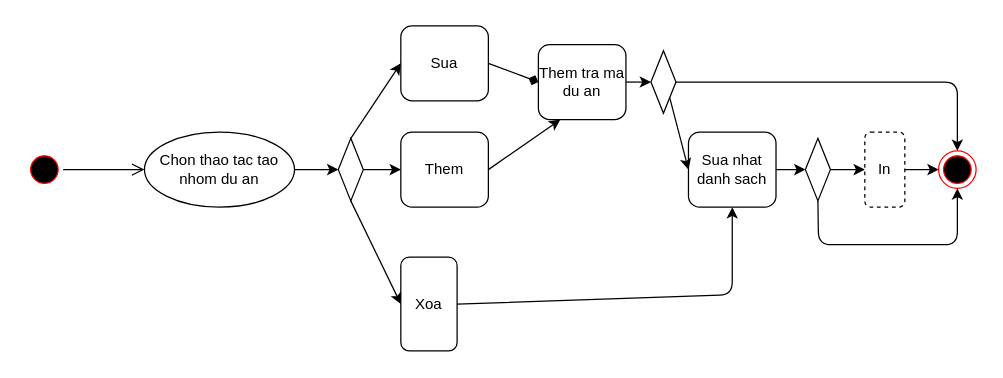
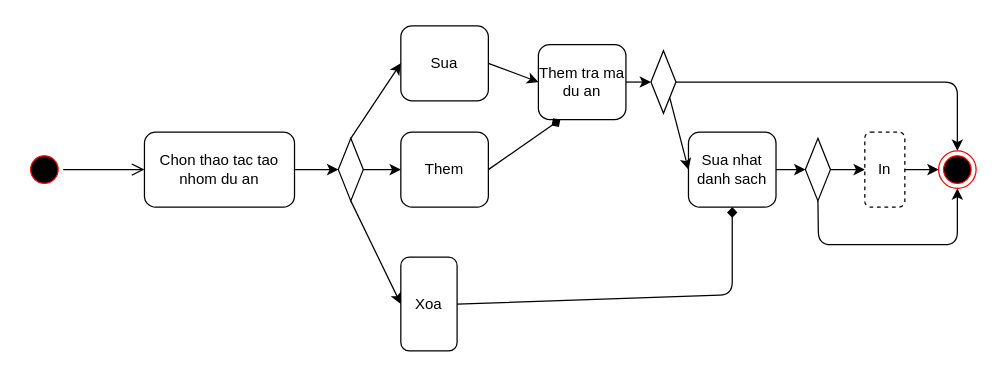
(528, 78) -> (529, 78)
(552, 125) -> (551, 125)
(219, 169) -> (219, 169)
(732, 217) -> (732, 218)
